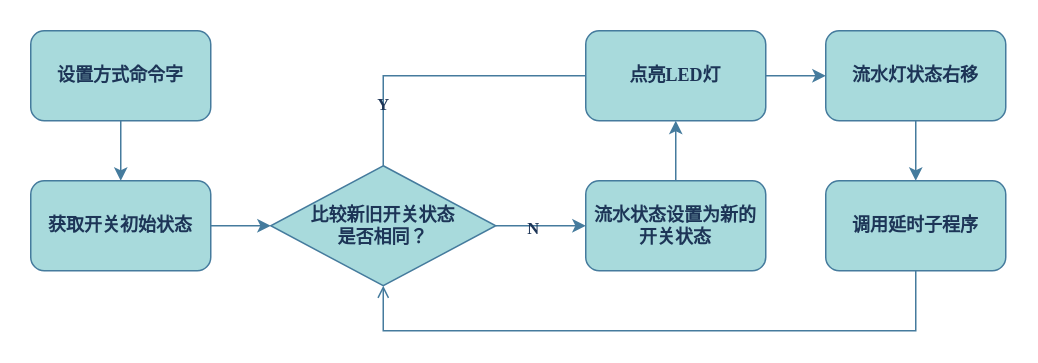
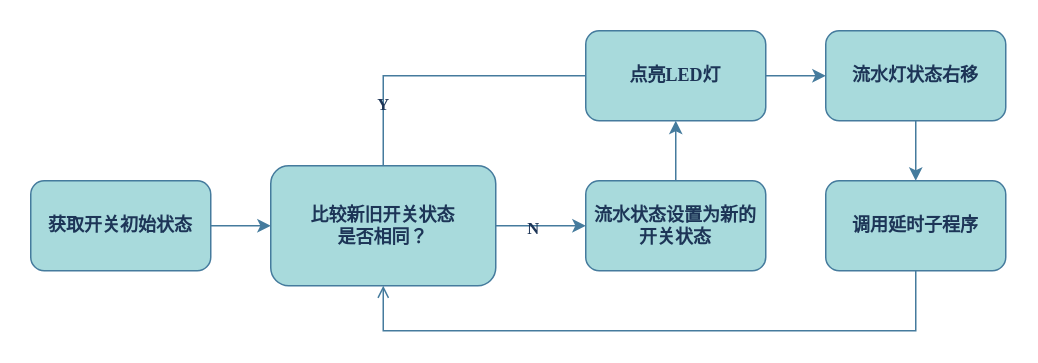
(121, 76) -> none
(121, 146) -> none
(383, 226) -> (383, 226)
